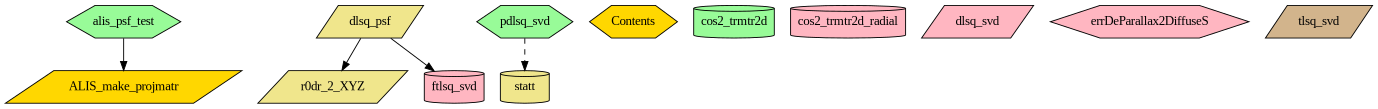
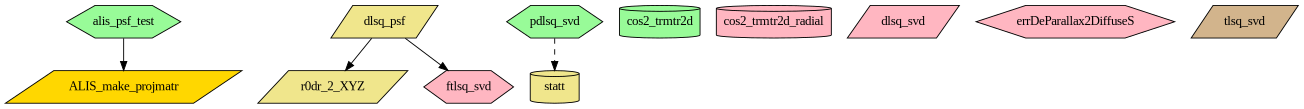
(633, 22) -> none
(454, 87) -> (469, 87)
